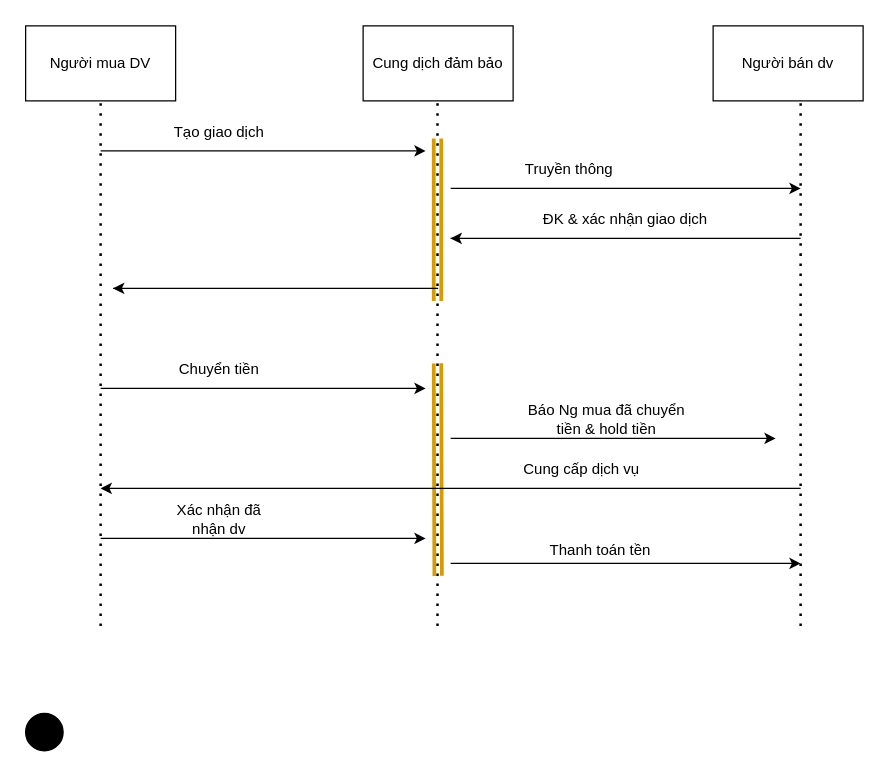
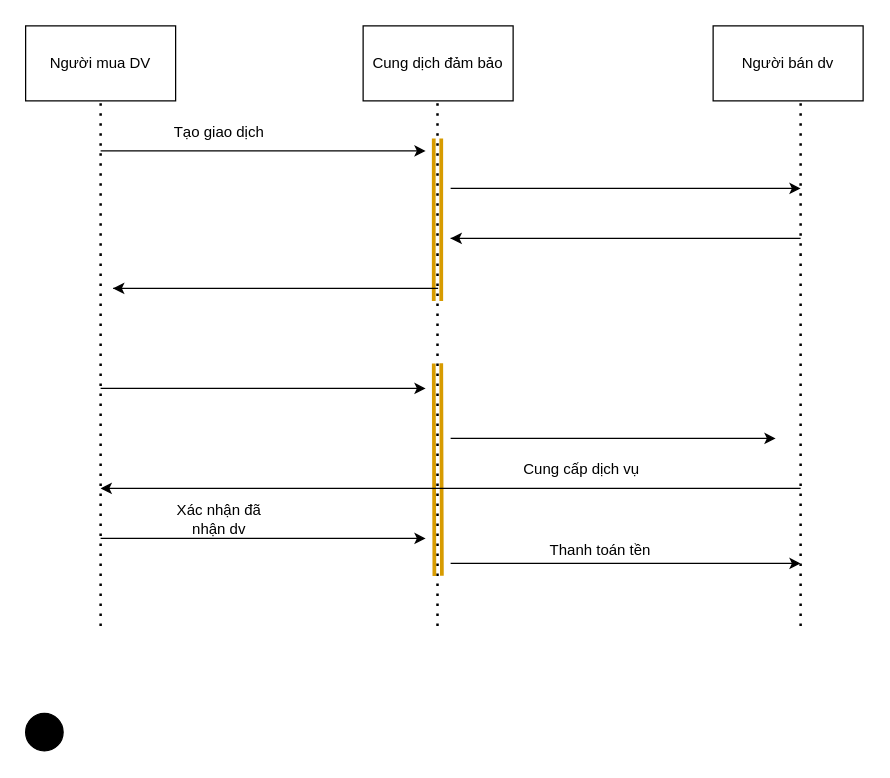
(569, 169) -> none
(626, 219) -> none
(219, 369) -> none
(607, 419) -> none
